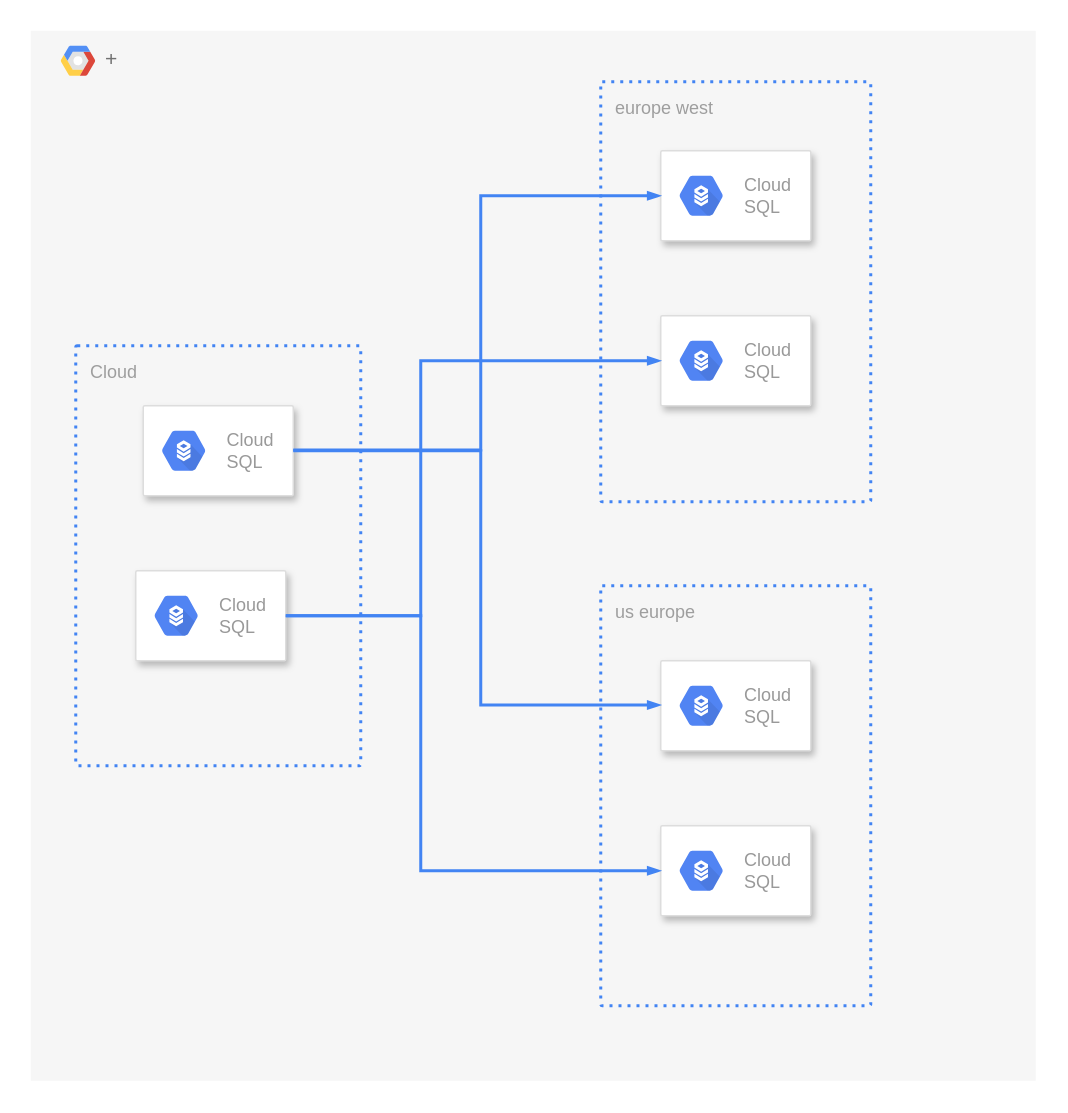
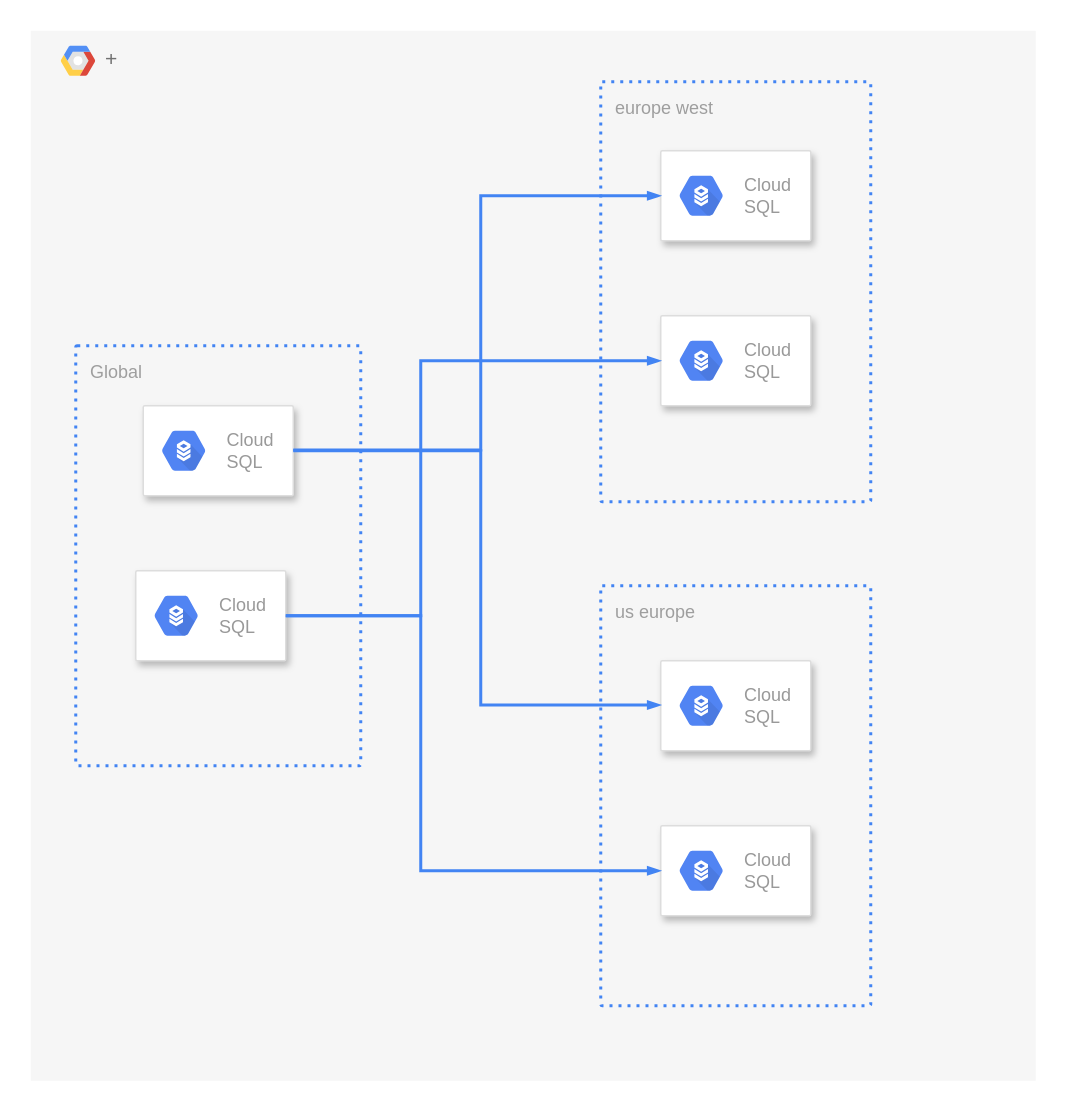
(114, 373) -> (116, 373)
